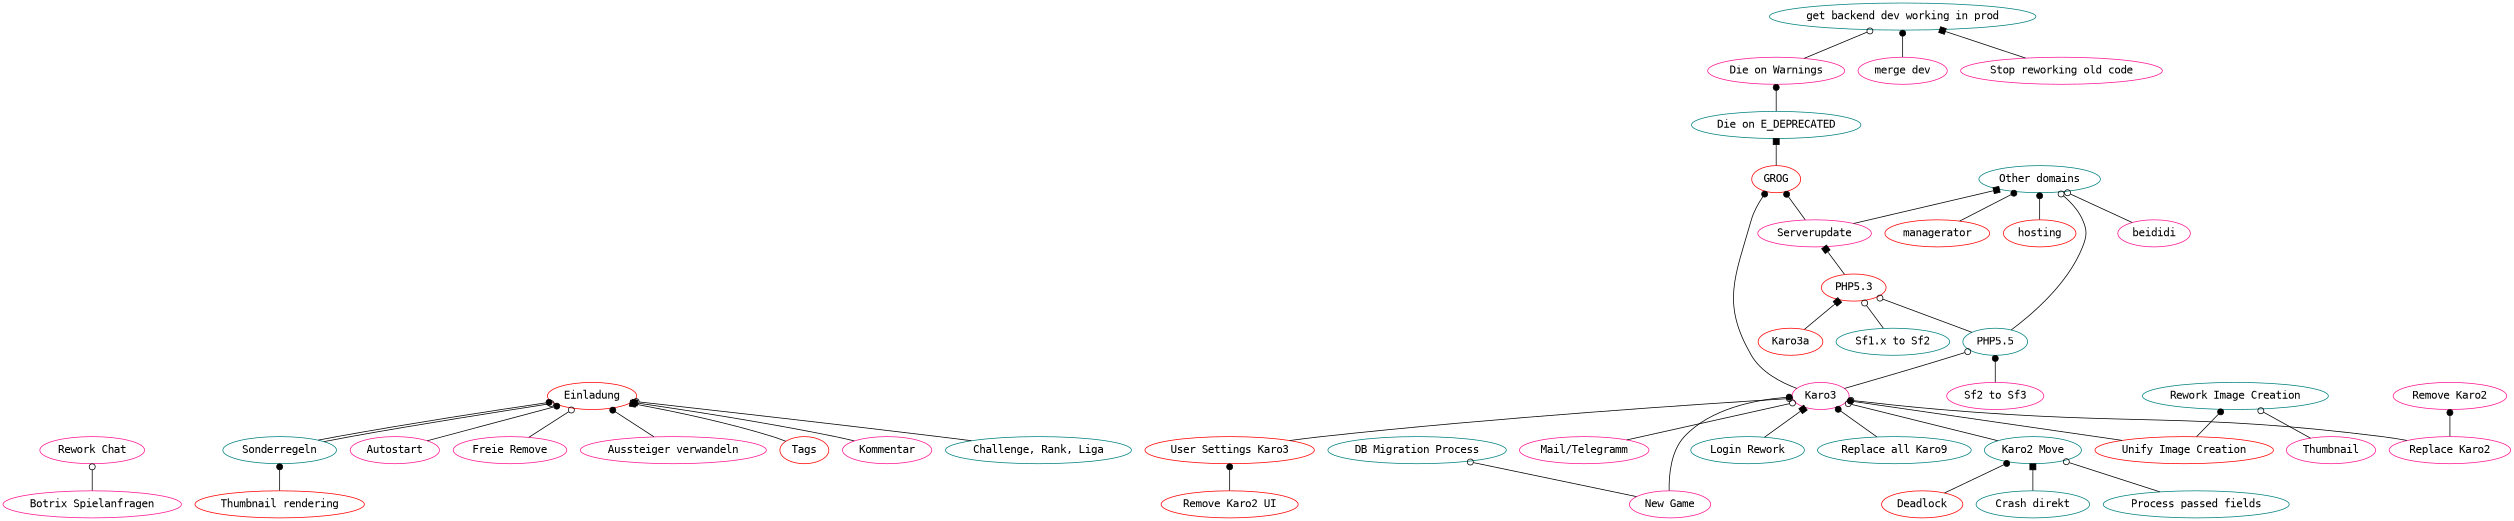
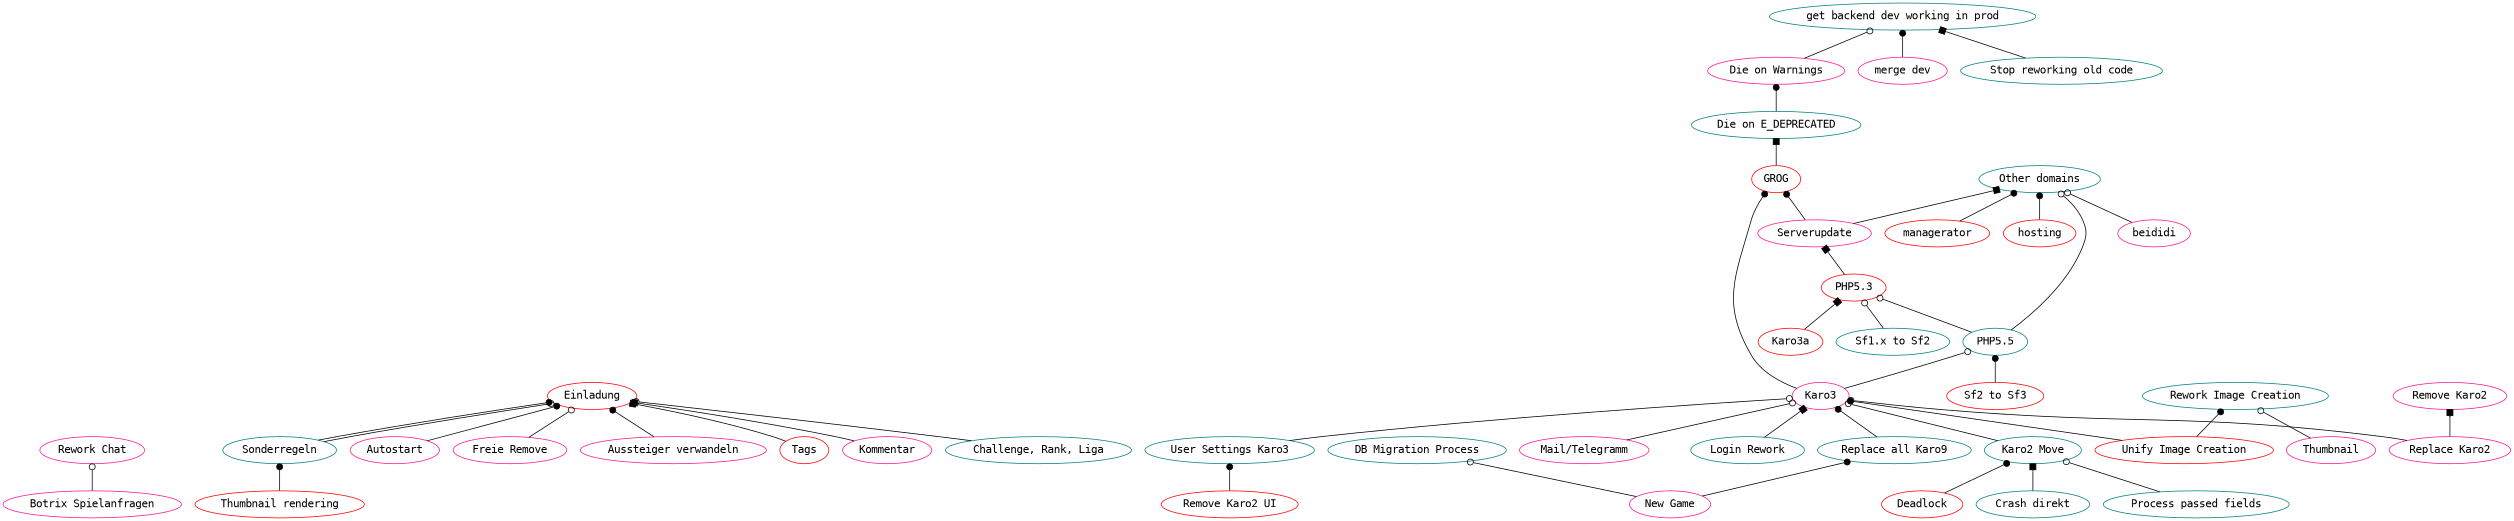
(2061, 71) -> (2061, 71)
(1995, 396) -> (1995, 396)
(1713, 416) -> (1773, 479)
(2450, 426) -> (2450, 426)
(1230, 450) -> (1230, 450)
